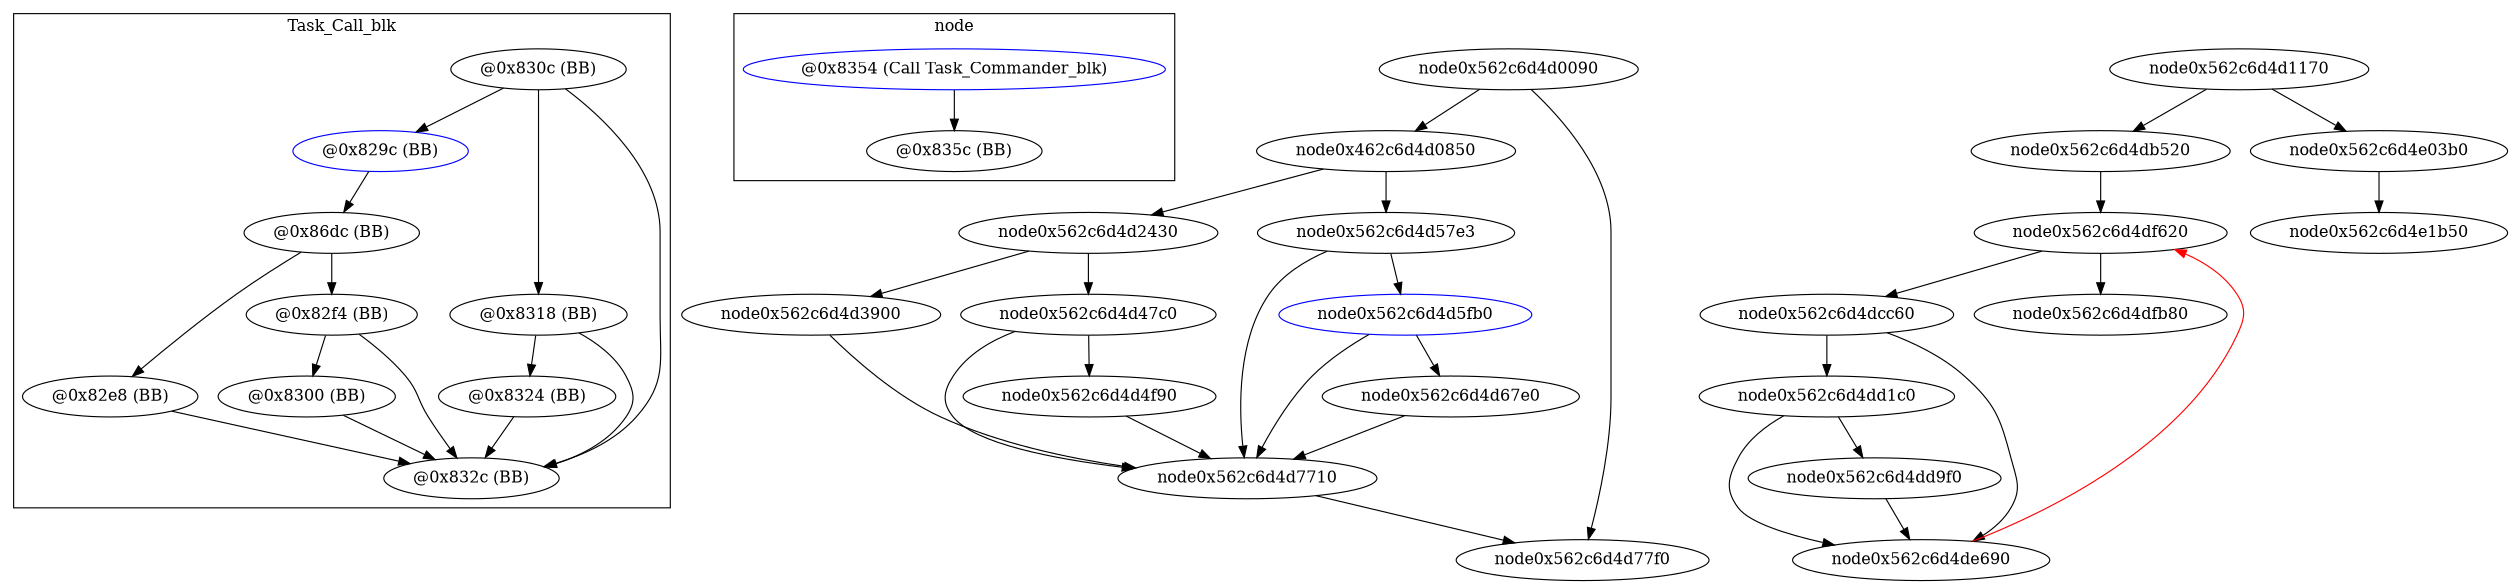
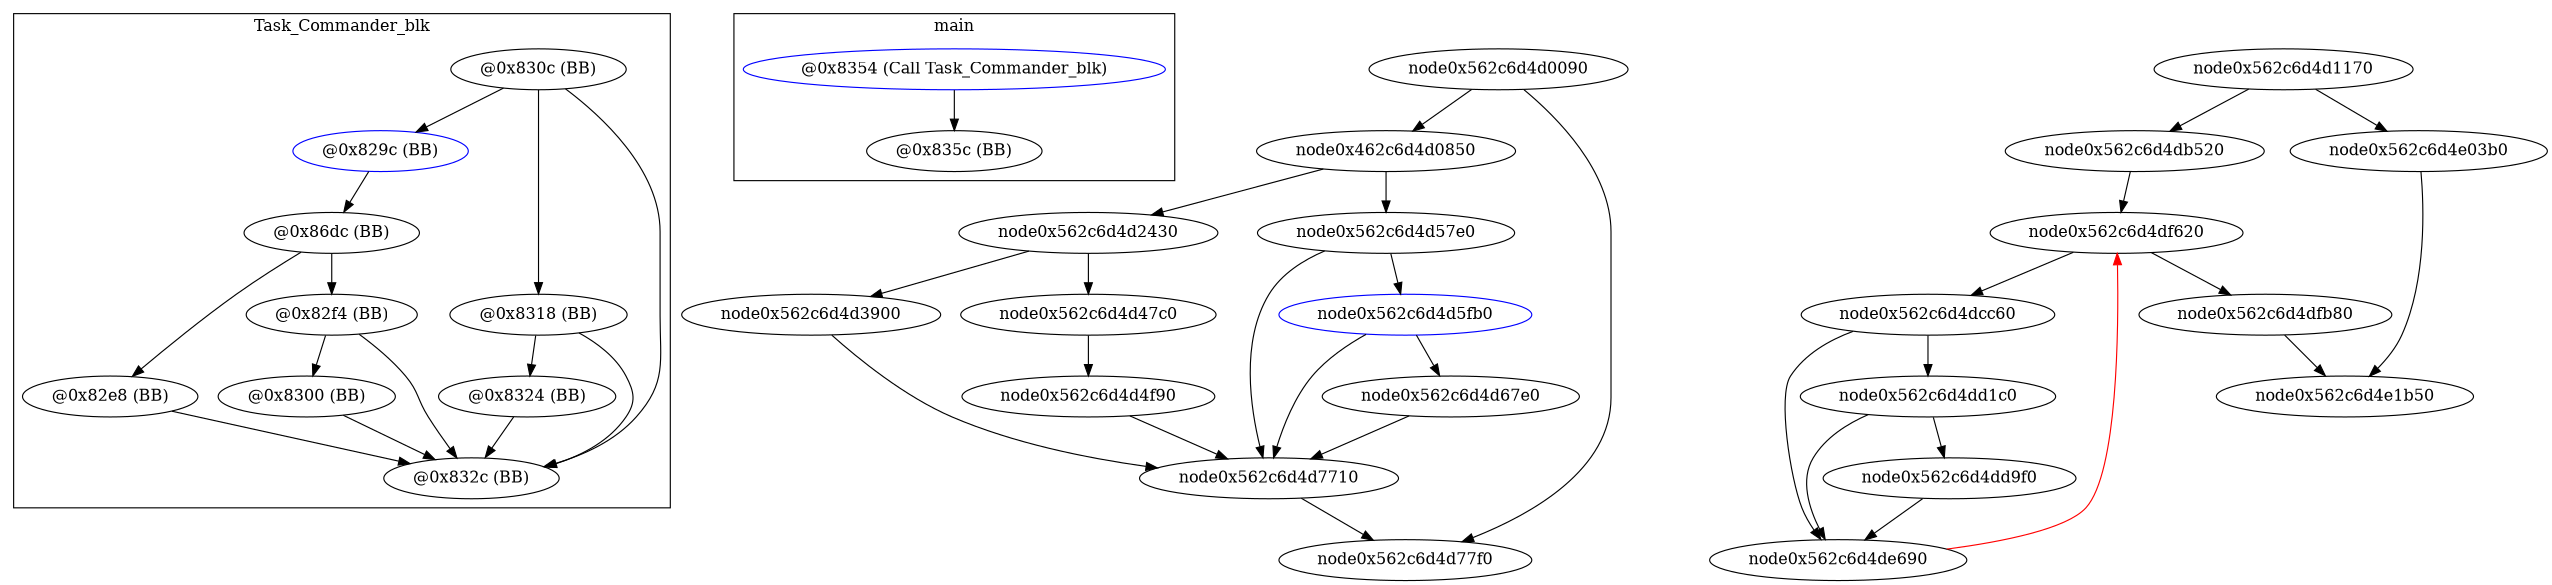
(342, 27) -> (342, 27)
(954, 27) -> (954, 27)
(1386, 233) -> (1386, 233)
none -> (2301, 351)
(948, 409) -> none
